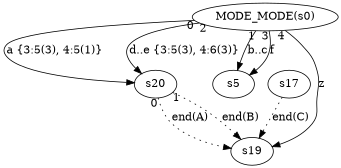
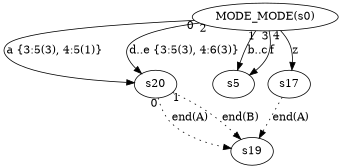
(318, 91) -> (290, 45)
(291, 118) -> (291, 118)
